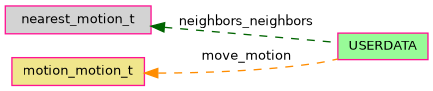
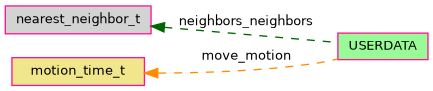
(78, 20) -> (78, 20)
(78, 72) -> (78, 72)
